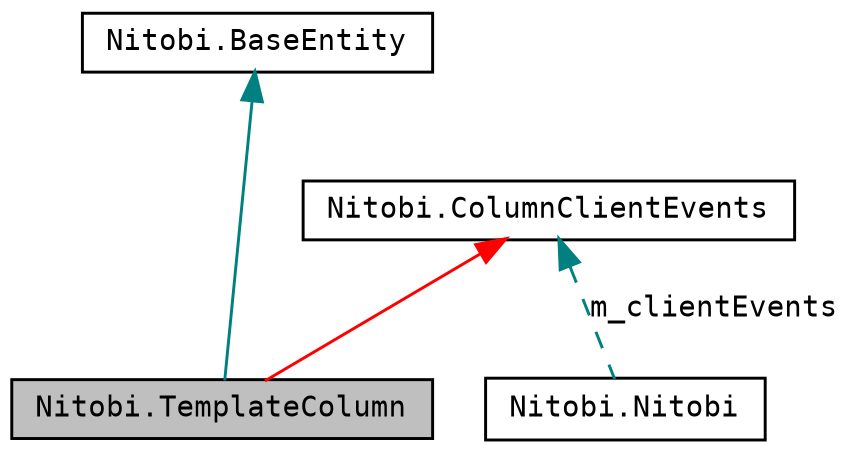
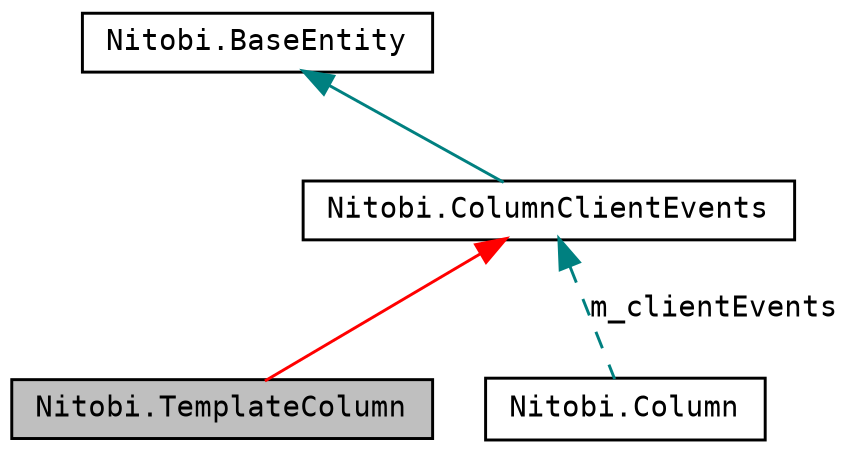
(238, 241) -> (416, 134)
(625, 409) -> (625, 409)
